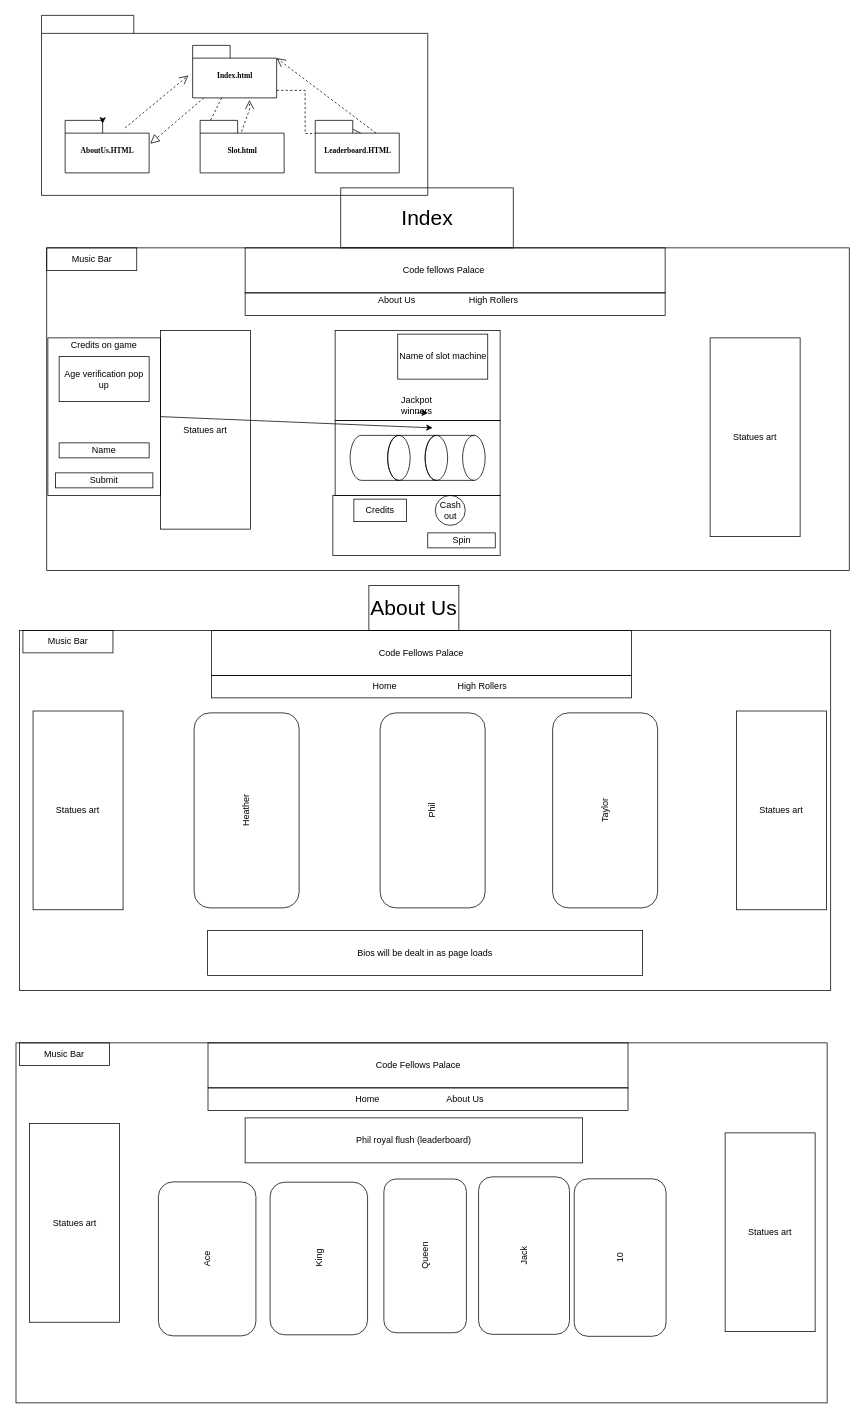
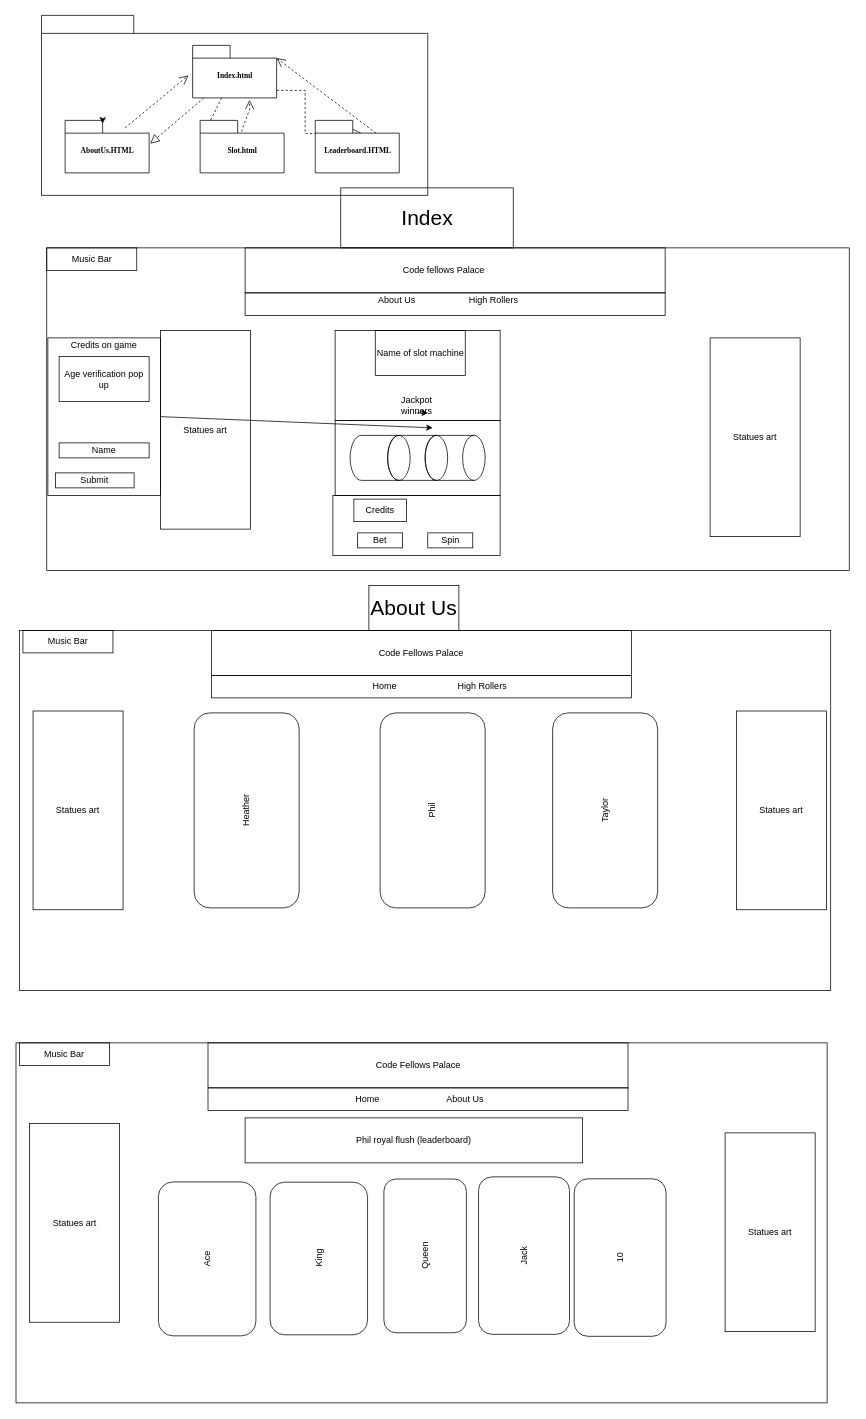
(443, 357) -> (420, 353)
(104, 480) -> (95, 480)
(450, 510) -> none
none -> (380, 540)
(461, 540) -> (450, 540)
(425, 953) -> none
